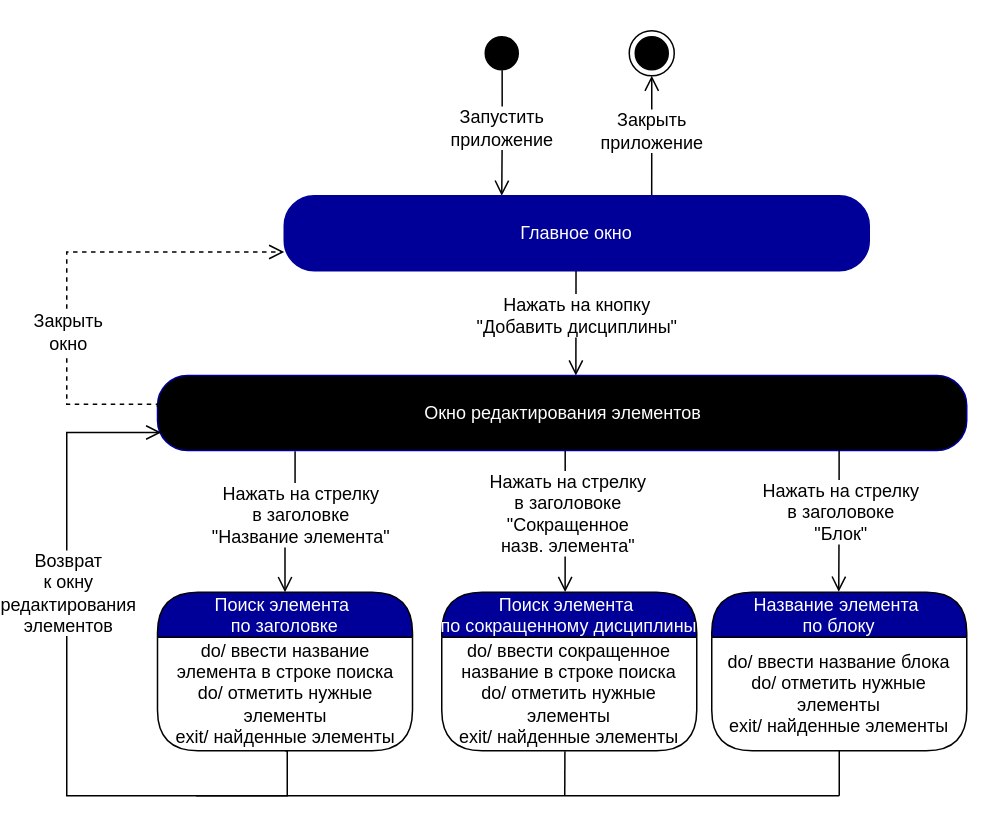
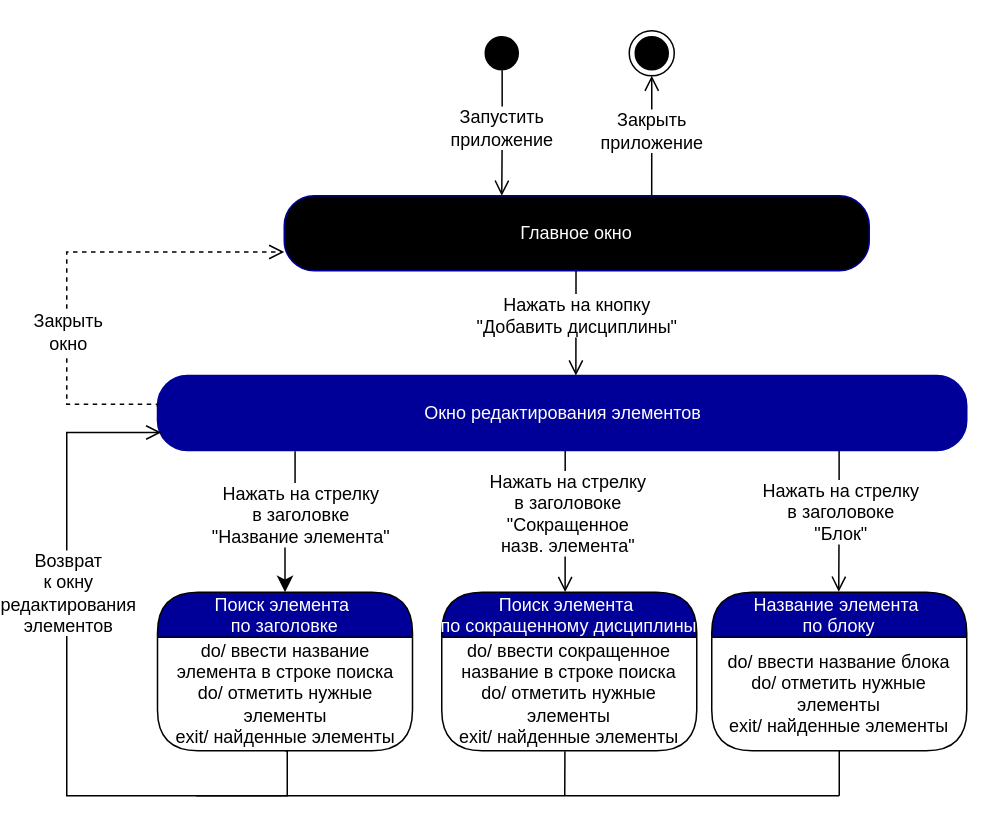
(577, 233) -> (577, 233)
(562, 413) -> (562, 413)
(285, 581) -> (285, 578)
